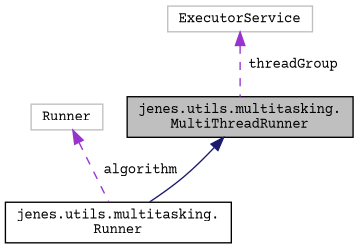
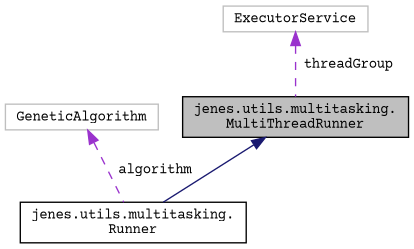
(67, 117) -> (82, 117)
